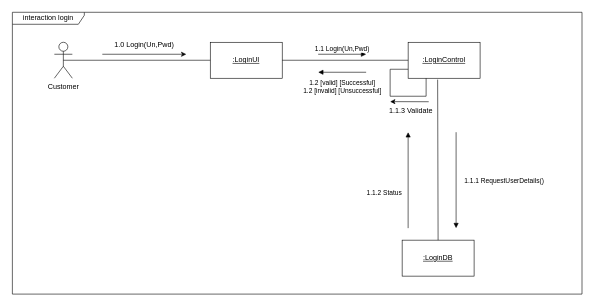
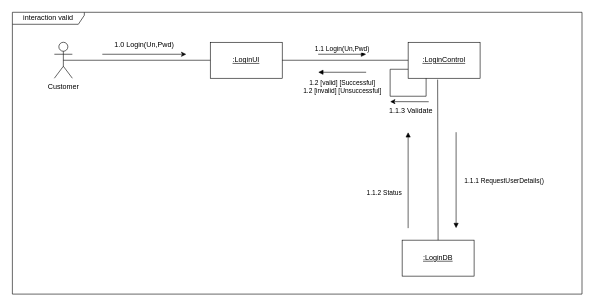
(48, 18) -> (48, 18)
